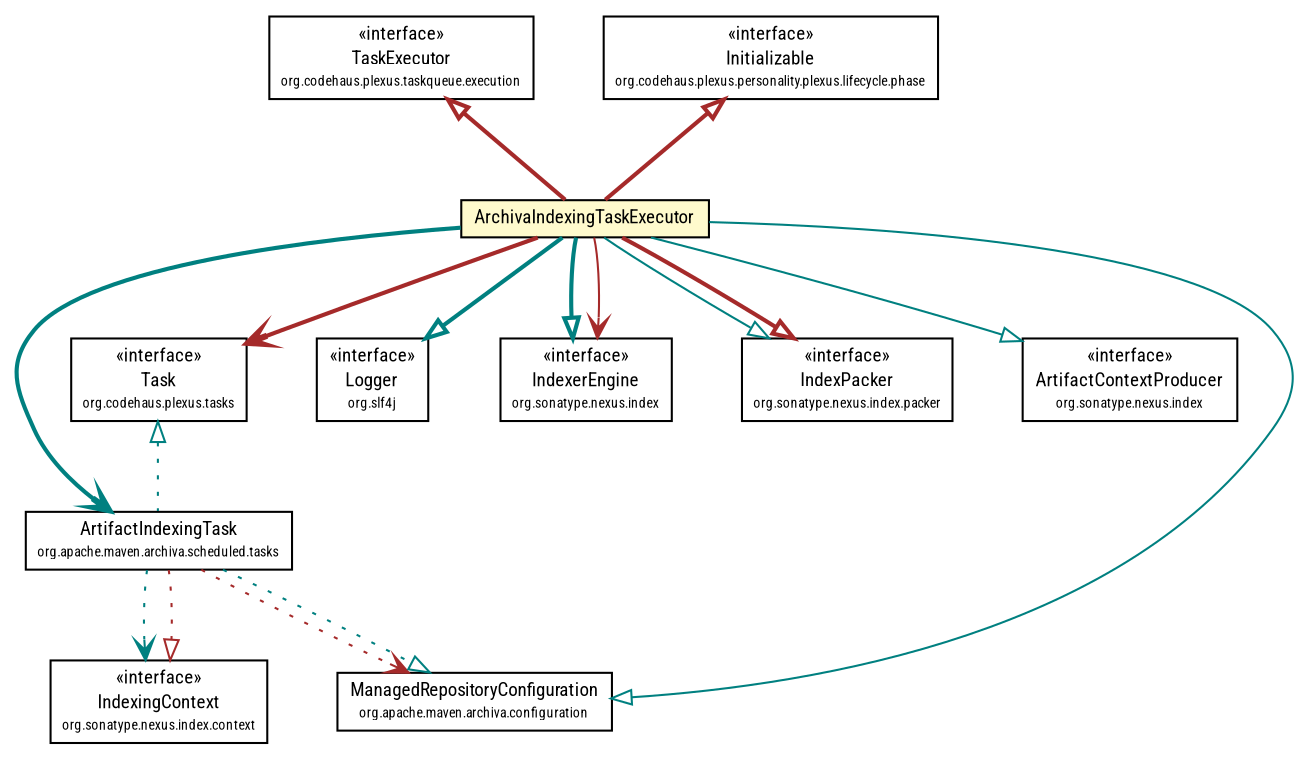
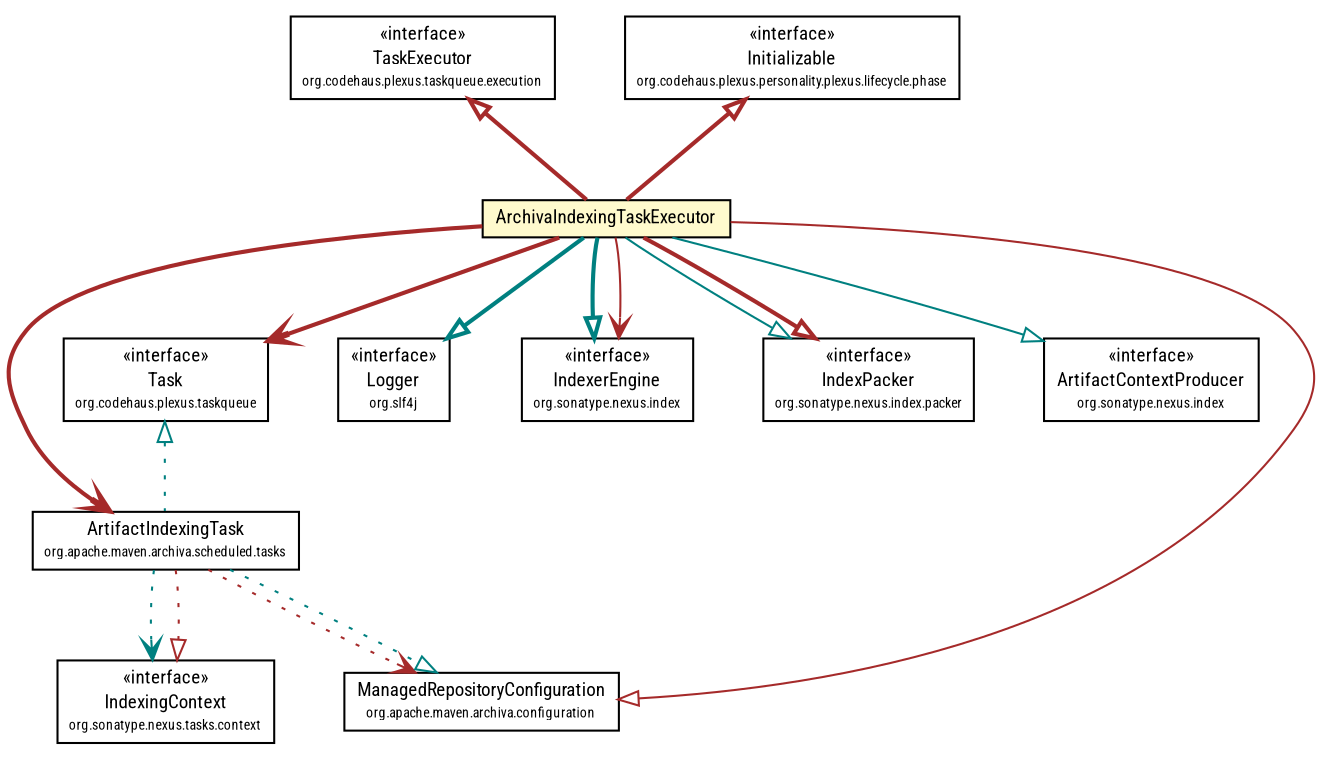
(142, 276) -> (146, 273)
(159, 403) -> (166, 403)
(1264, 439) -> (1281, 444)
(159, 725) -> (166, 725)
